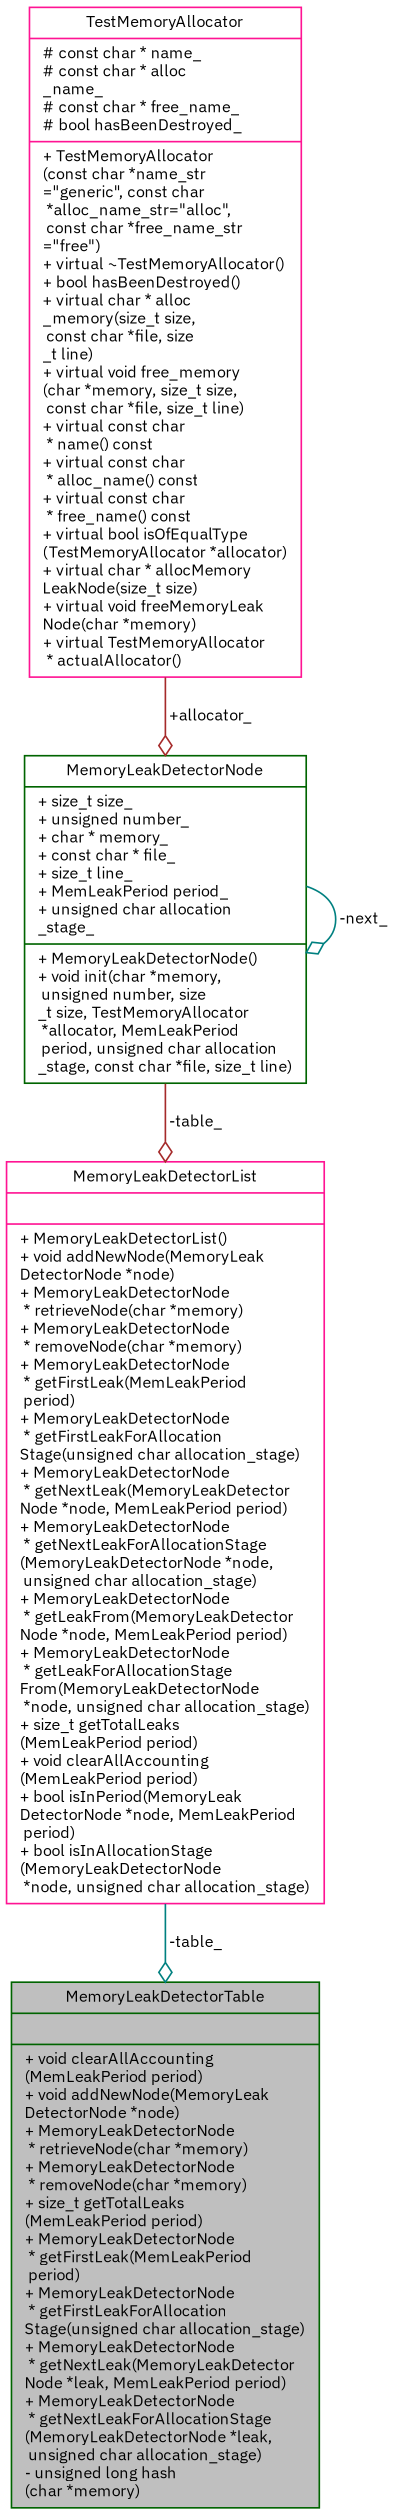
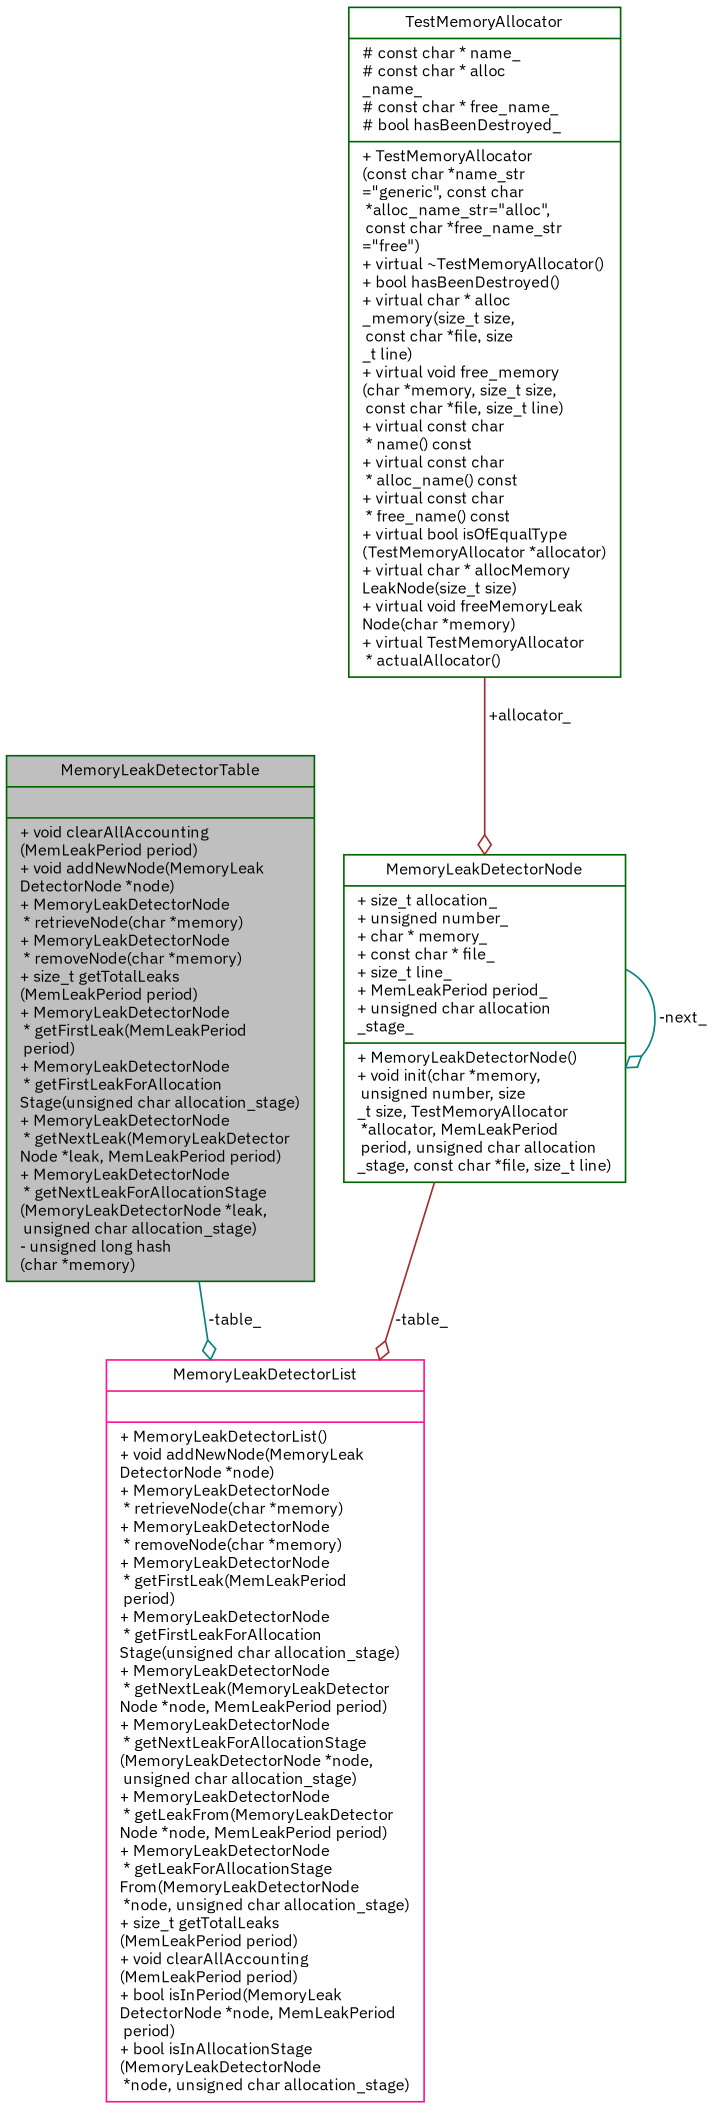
(165, 342) -> (485, 342)
(86, 802) -> (428, 901)
(165, 1933) -> (203, 1311)
